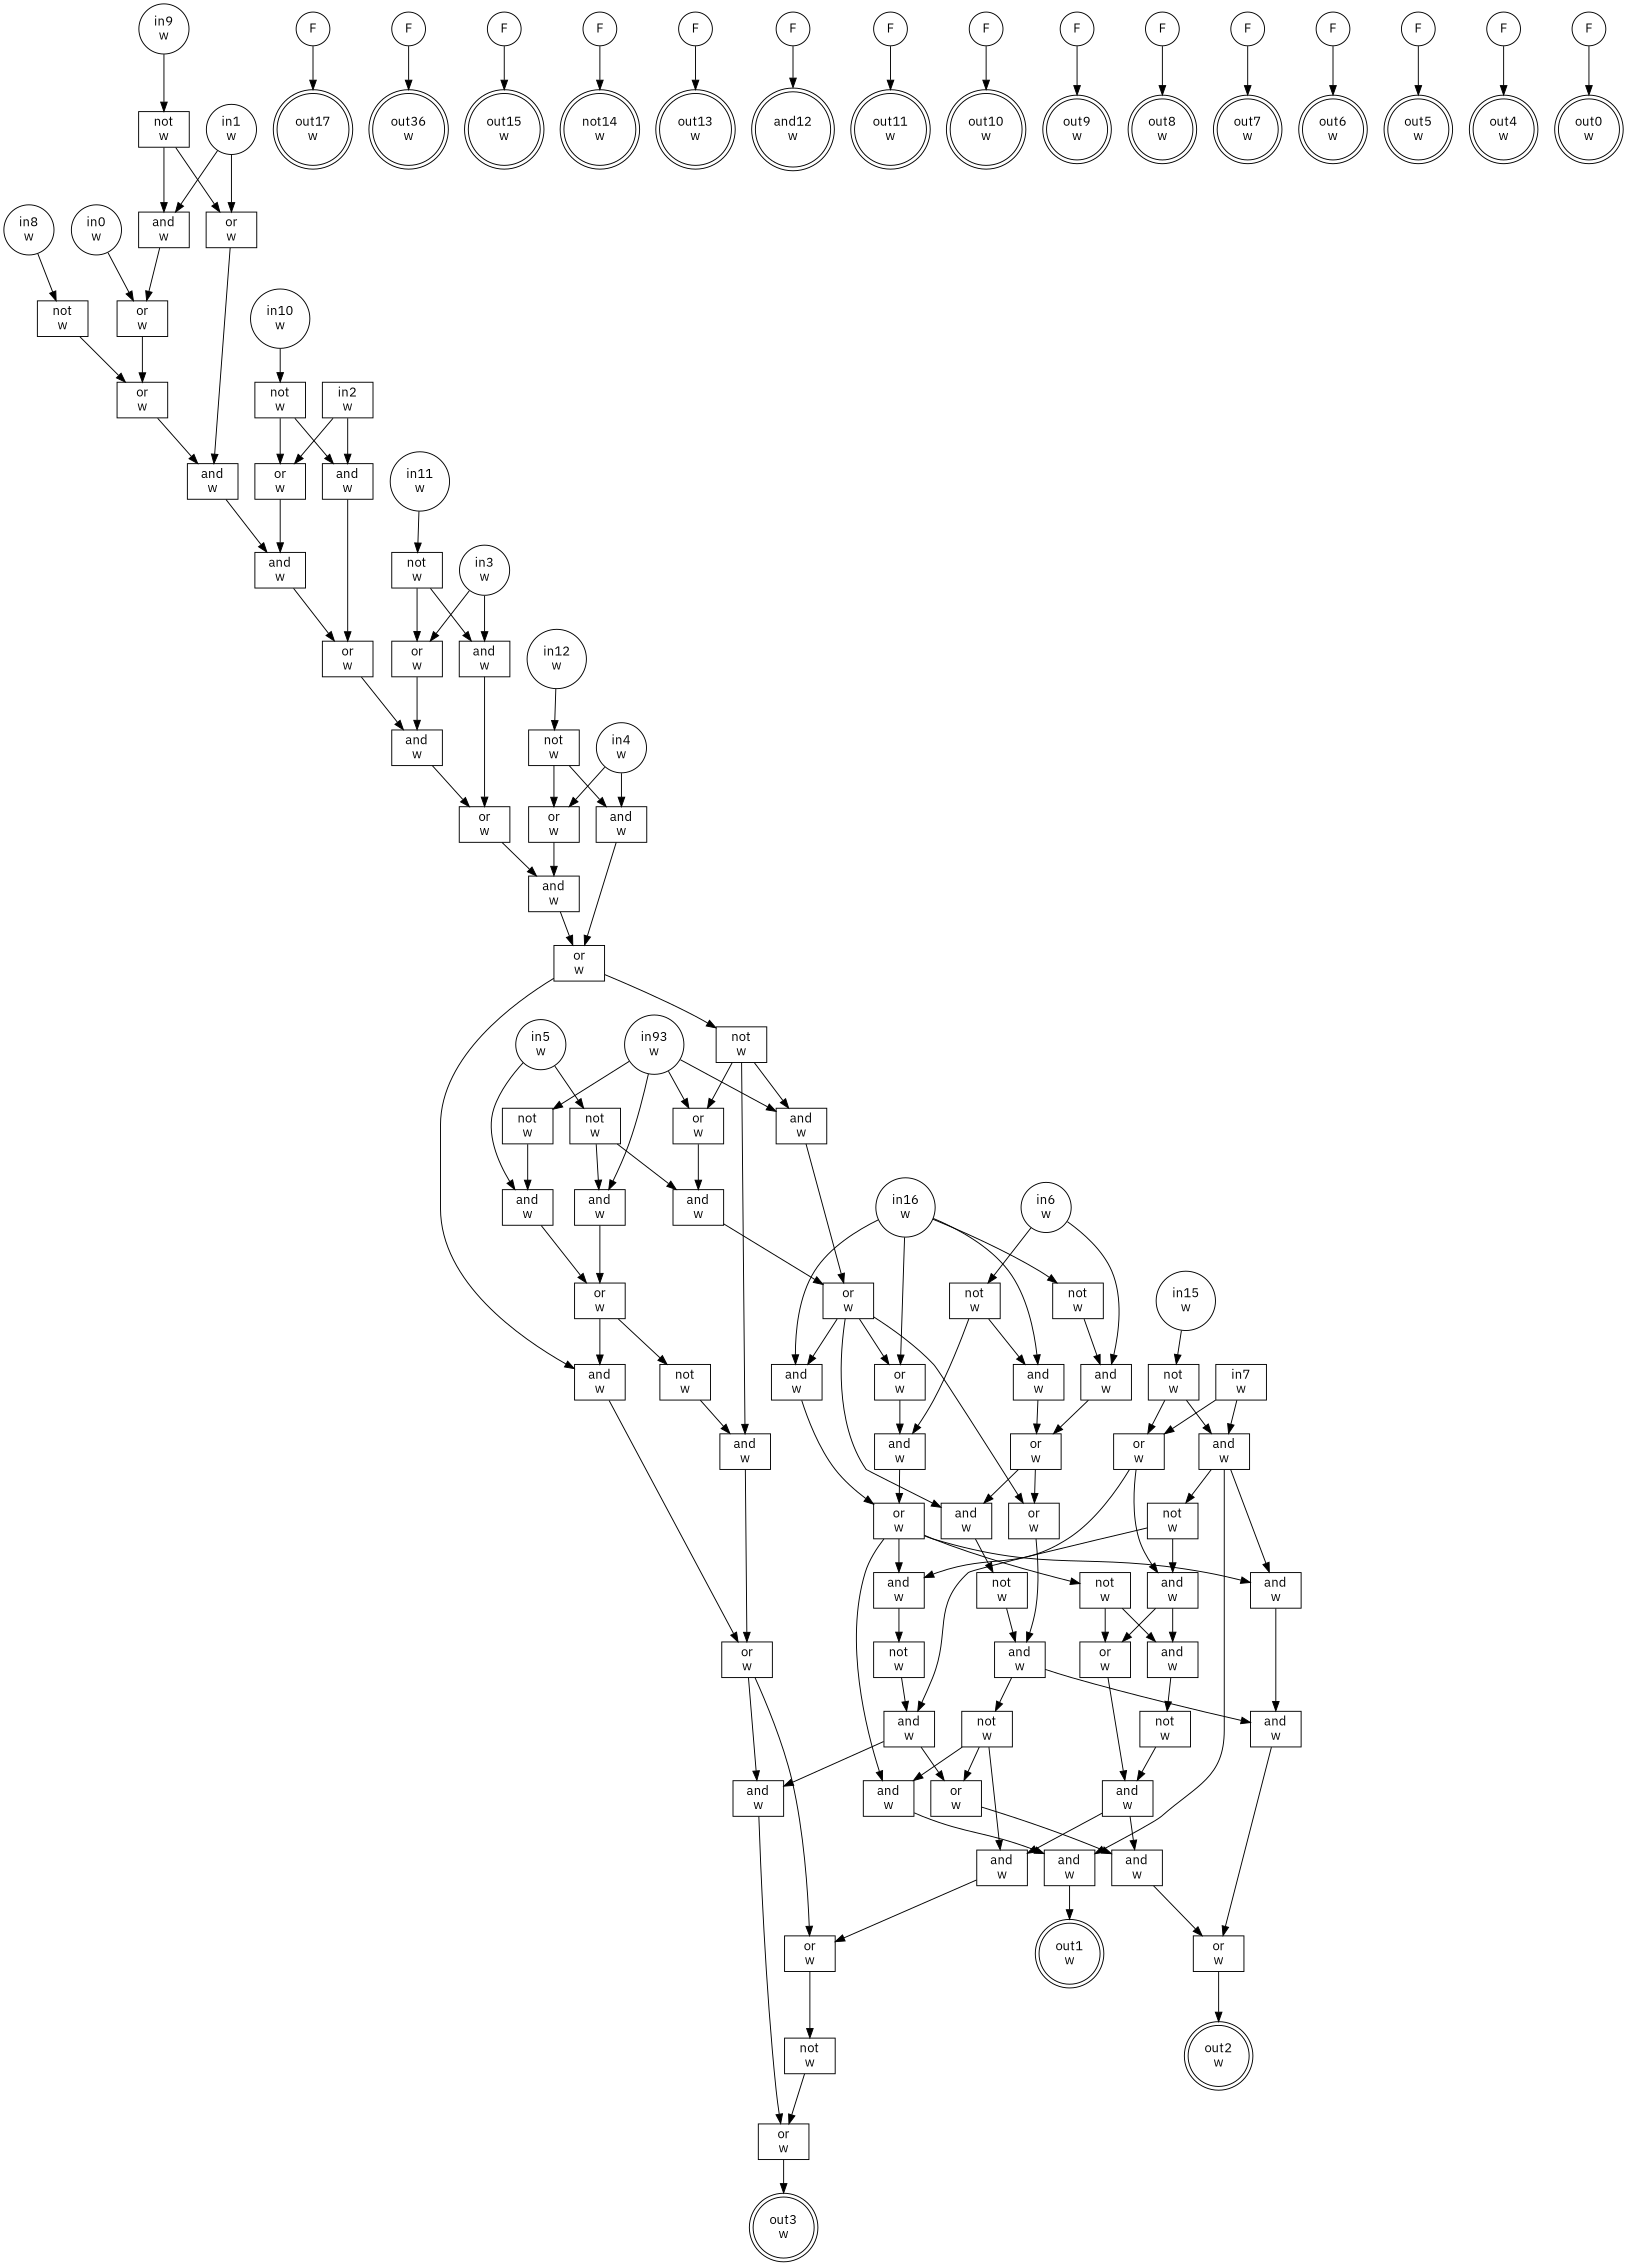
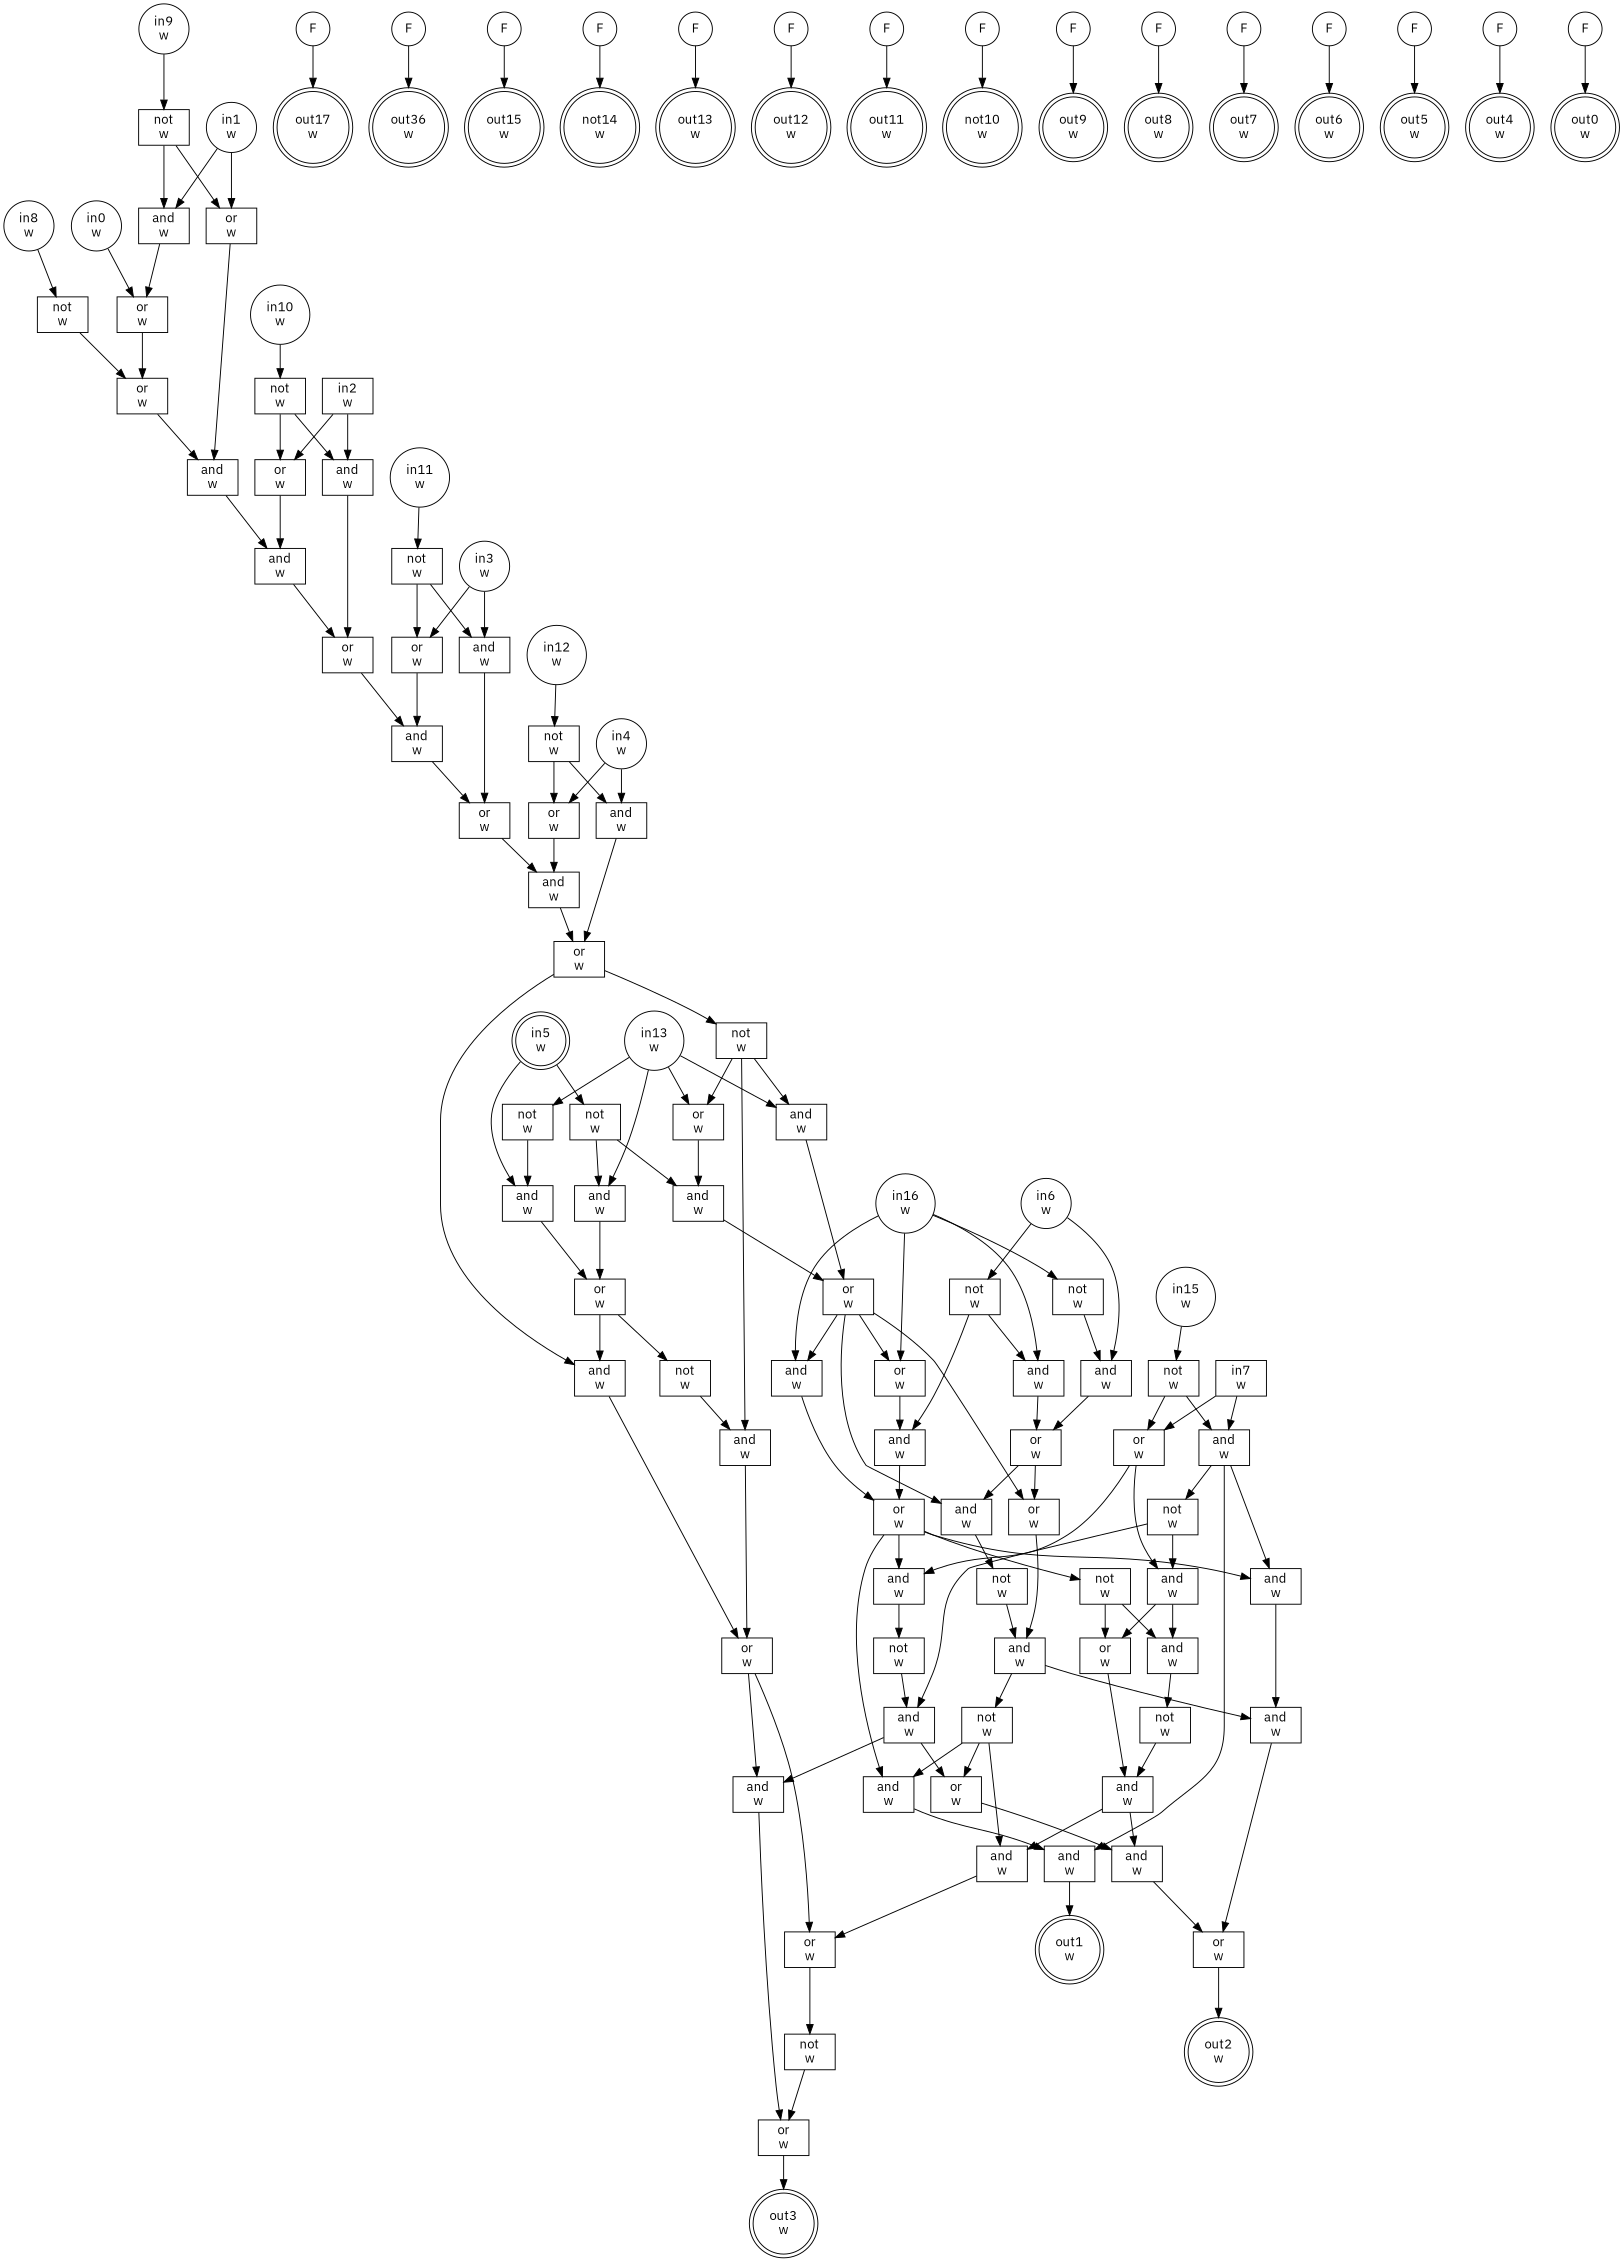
(793, 129) -> (791, 127)
(986, 129) -> (982, 127)
(541, 1045) -> (541, 1041)
(654, 1045) -> (654, 1041)
